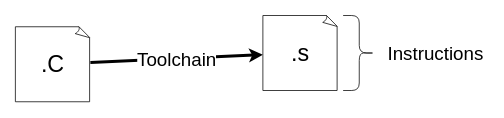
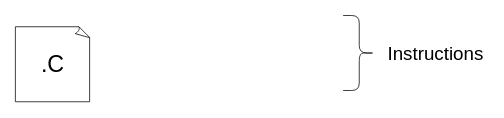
(300, 53) -> none
(172, 59) -> none
